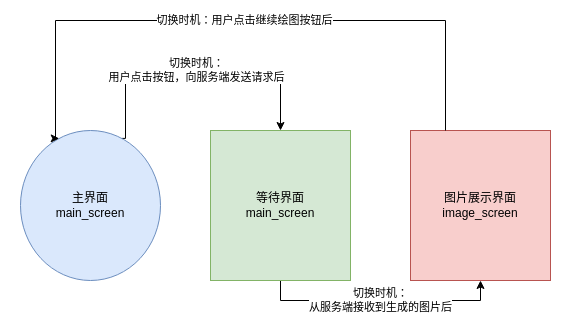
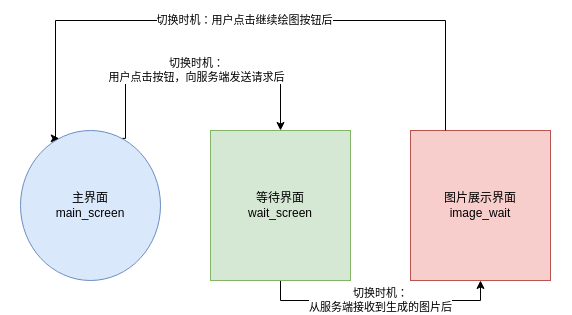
(281, 206) -> (281, 206)
(481, 206) -> (481, 206)
